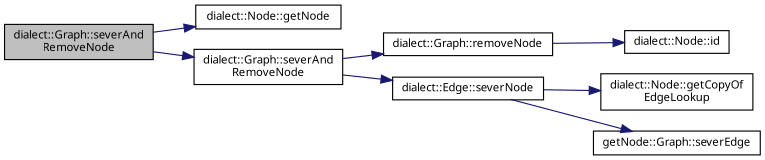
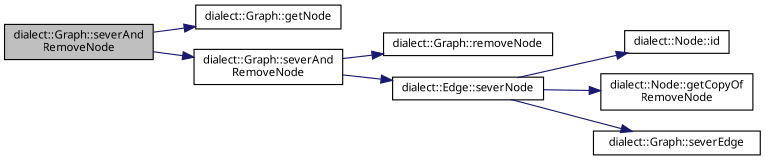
(268, 17) -> (268, 17)
(583, 43) -> (567, 67)
(677, 92) -> (677, 92)
(677, 143) -> (677, 143)
